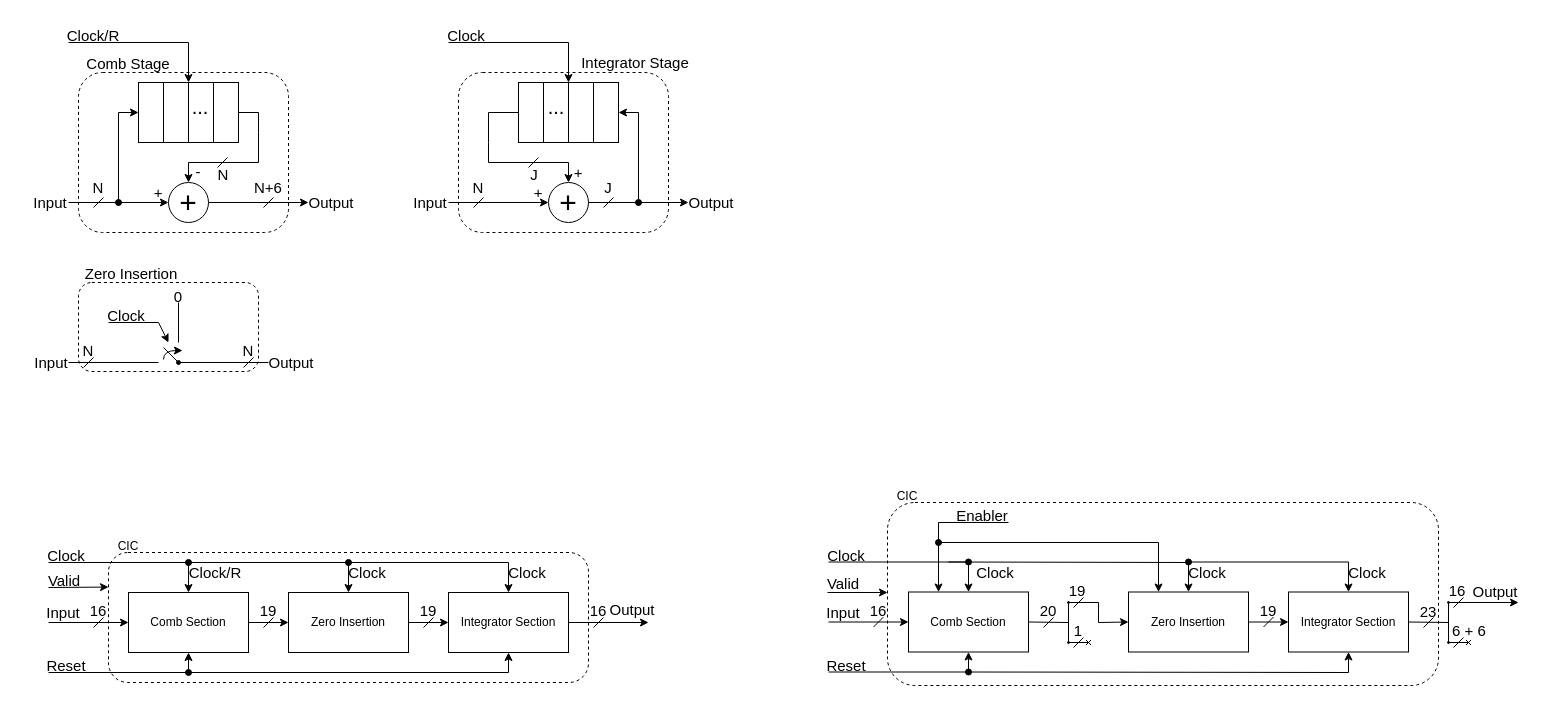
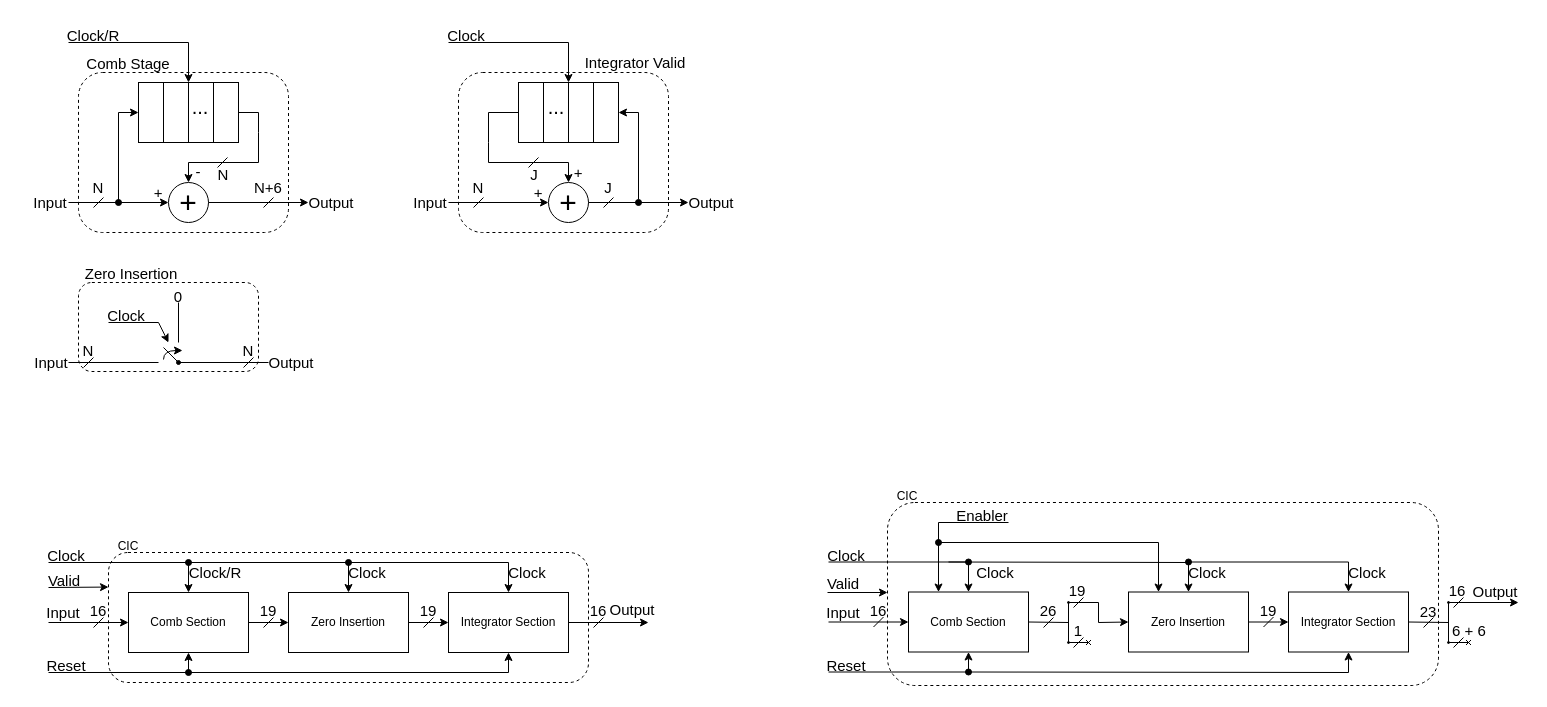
(636, 63) -> (636, 63)
(1049, 611) -> (1049, 611)
